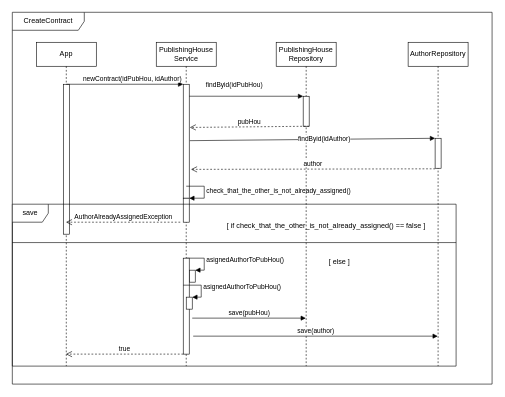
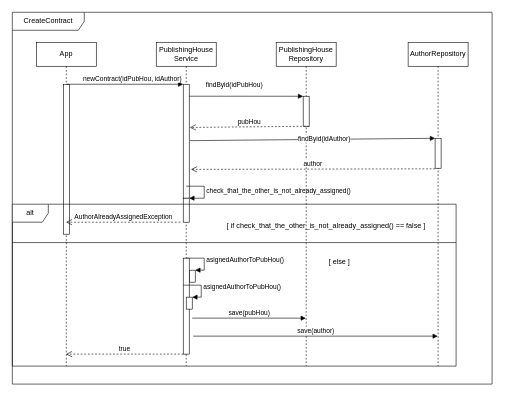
(30, 213) -> (30, 213)
